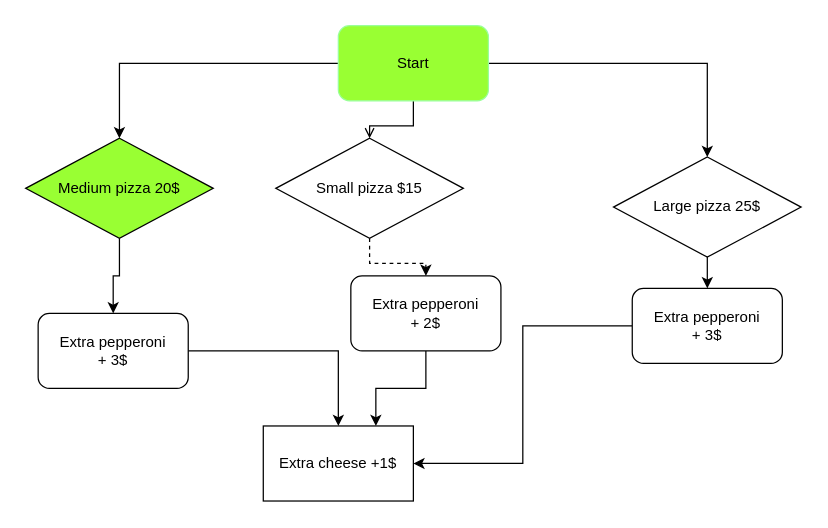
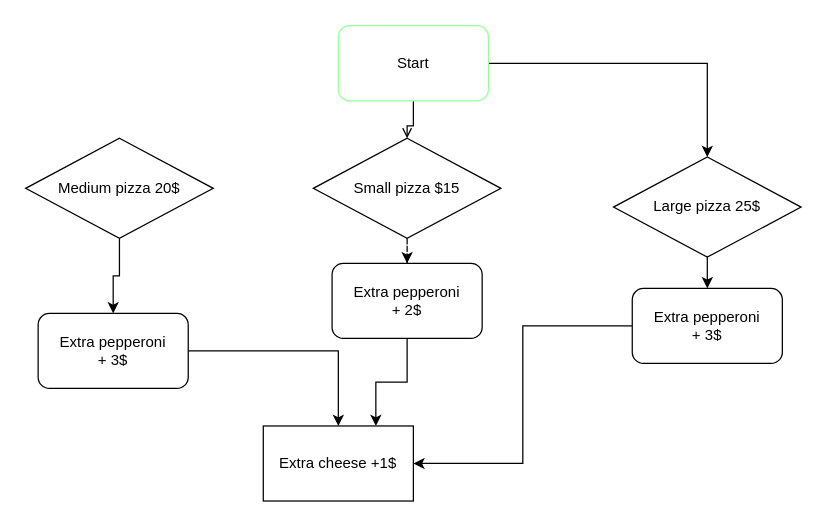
(196, 63) -> none
(413, 63) -> (413, 63)
(119, 188) -> (119, 188)
(369, 188) -> (407, 188)
(426, 313) -> (407, 301)
